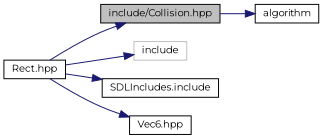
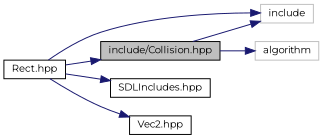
(287, 14) -> (287, 51)
none -> (222, 33)
(160, 88) -> (160, 88)
(160, 125) -> (160, 125)
